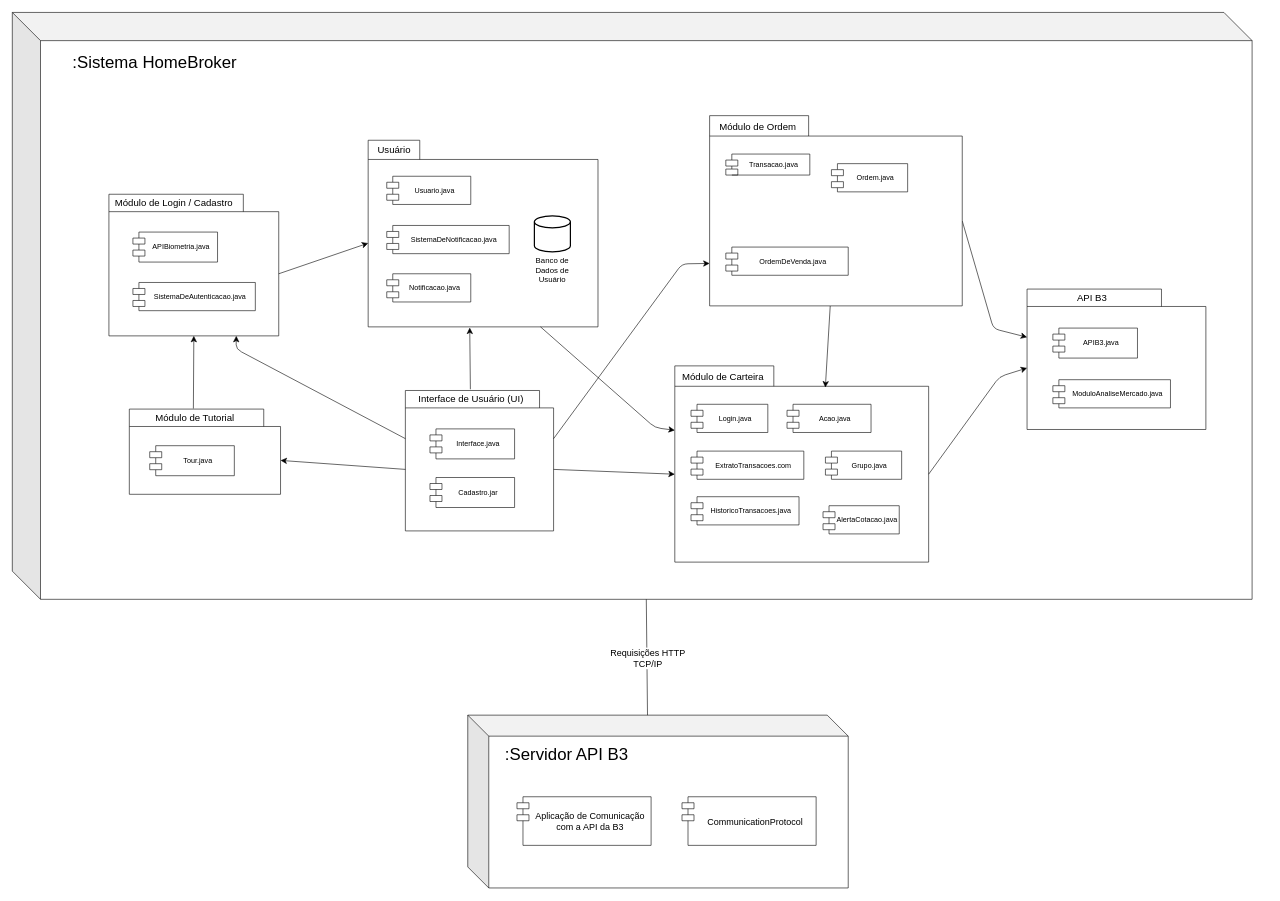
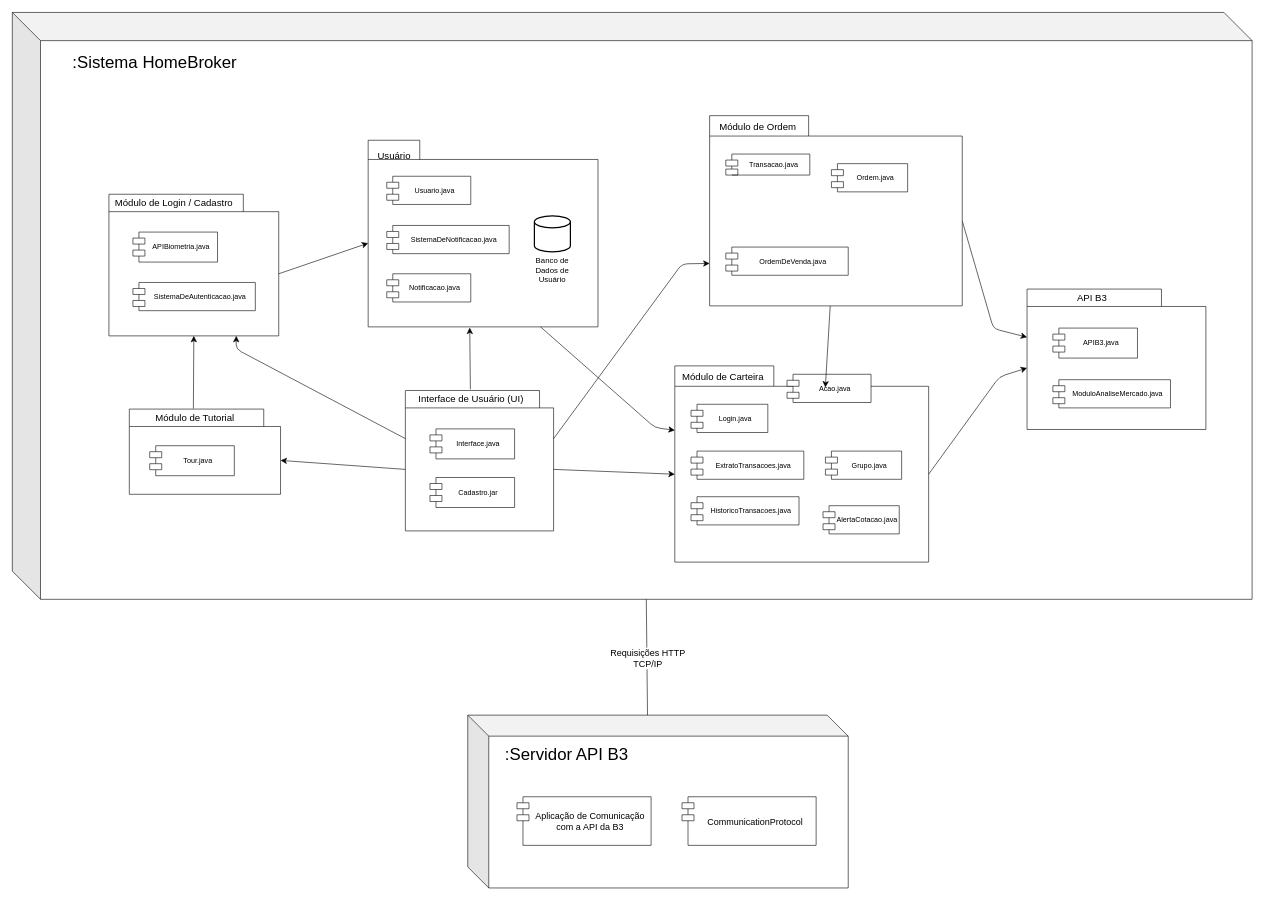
(394, 149) -> (394, 155)
(829, 418) -> (829, 388)
(753, 465) -> (753, 465)
